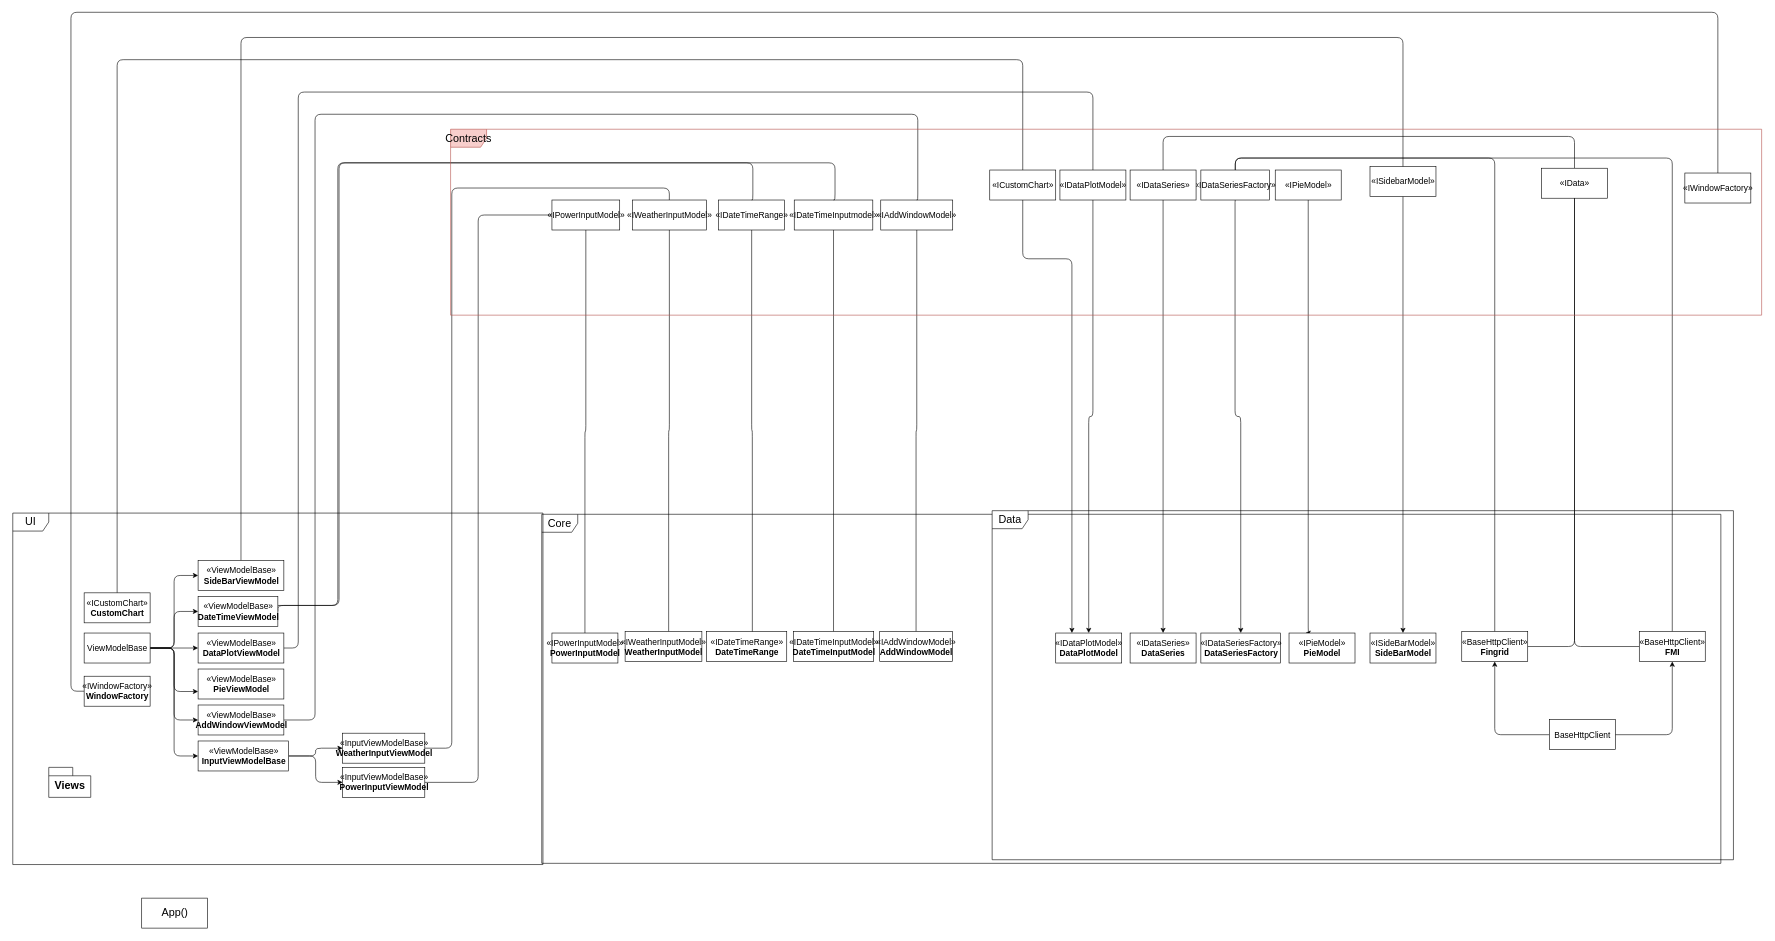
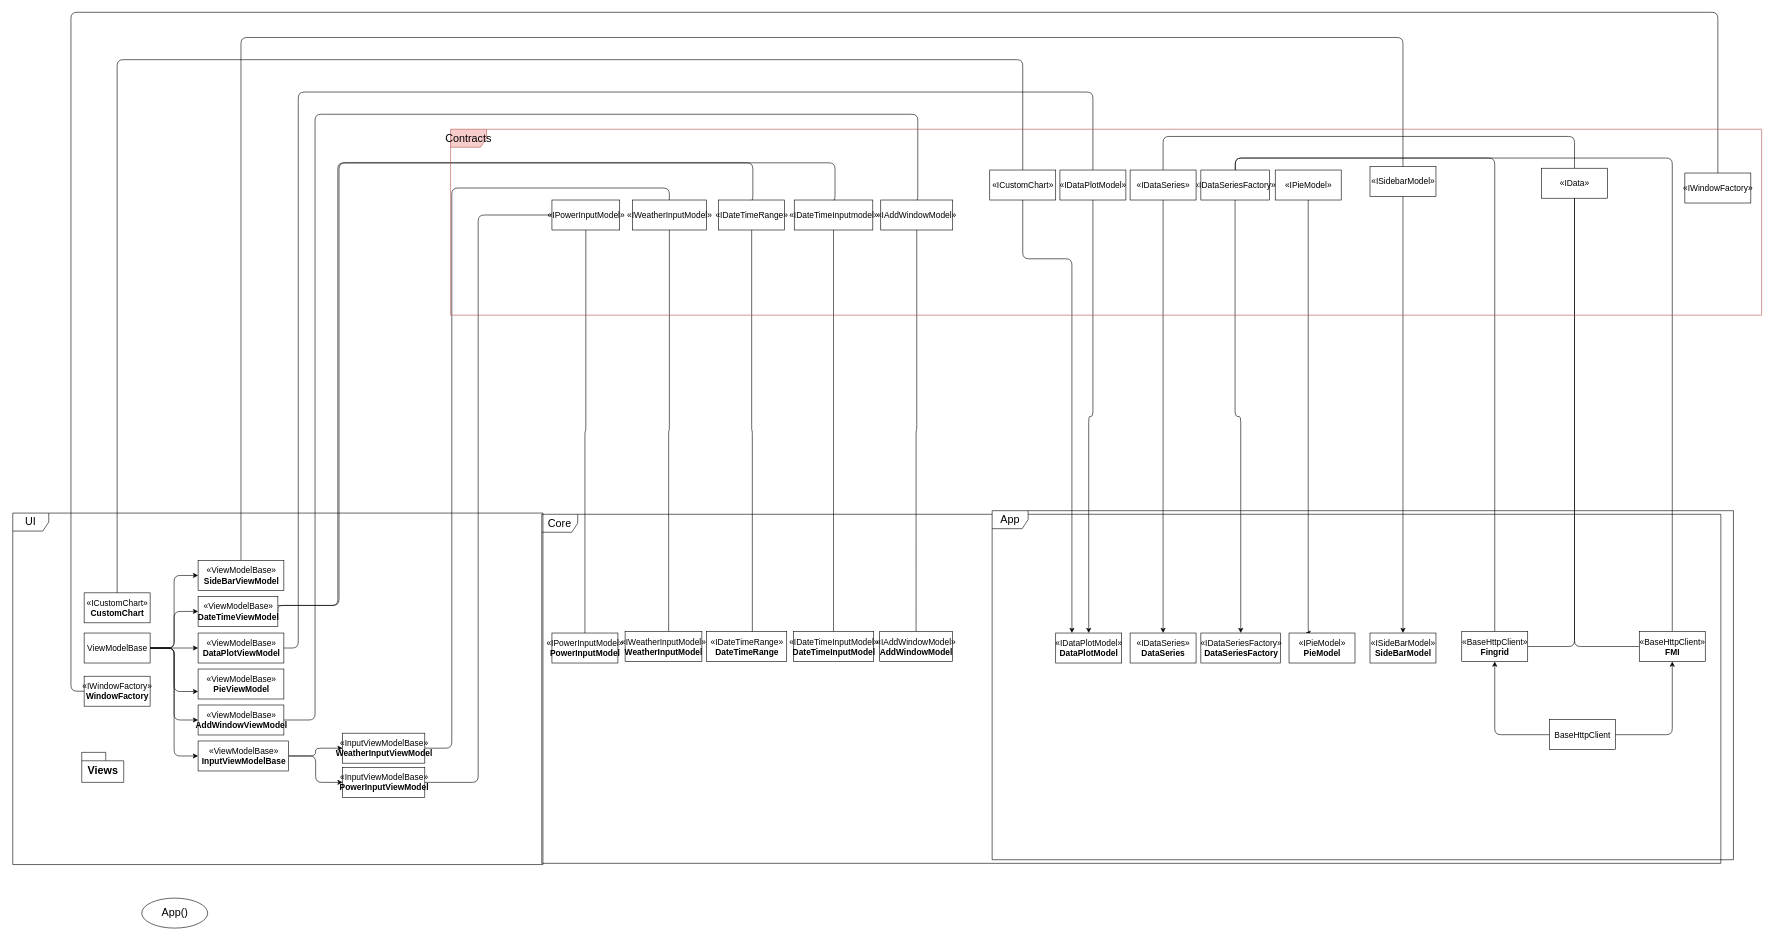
(1010, 520) -> (1010, 520)
(69, 783) -> (102, 768)
(174, 914) -> (174, 914)
